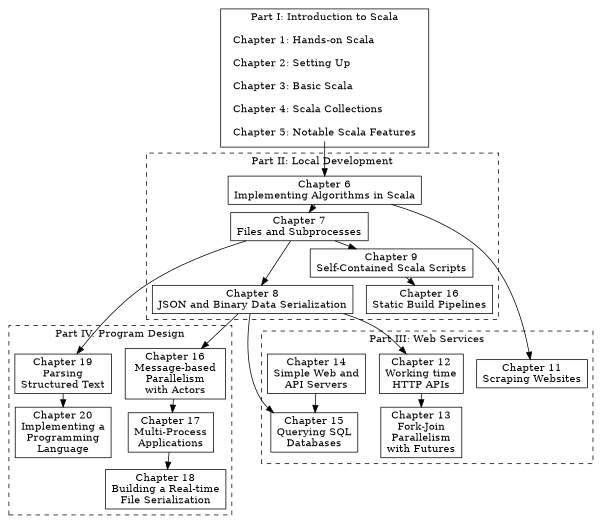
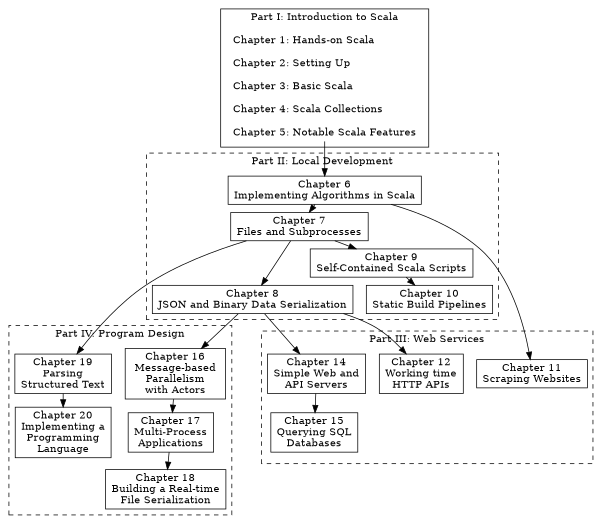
(429, 299) -> (429, 299)
(249, 363) -> (275, 326)
(421, 432) -> none
